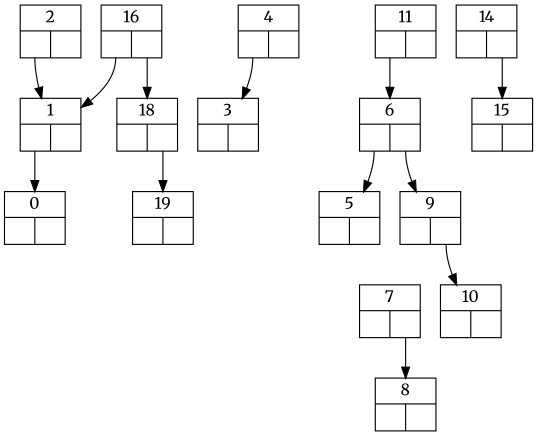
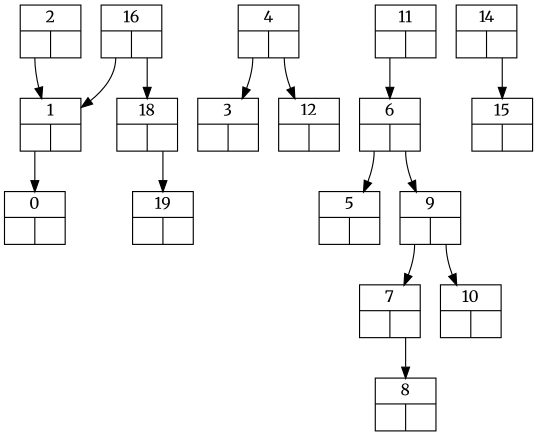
none -> (309, 125)
none -> (413, 260)
